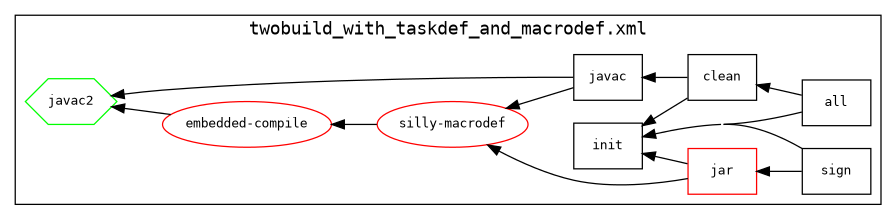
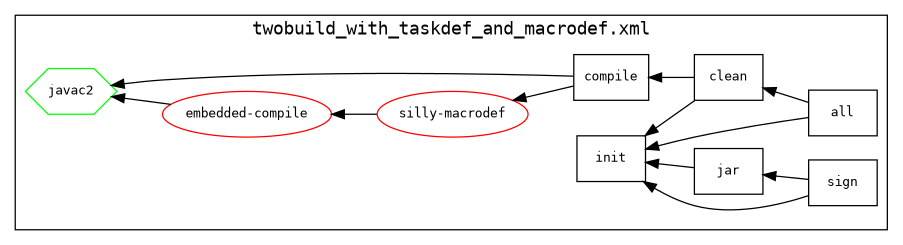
(608, 77) -> (611, 77)
(722, 171) -> (729, 171)
(591, 183) -> none
